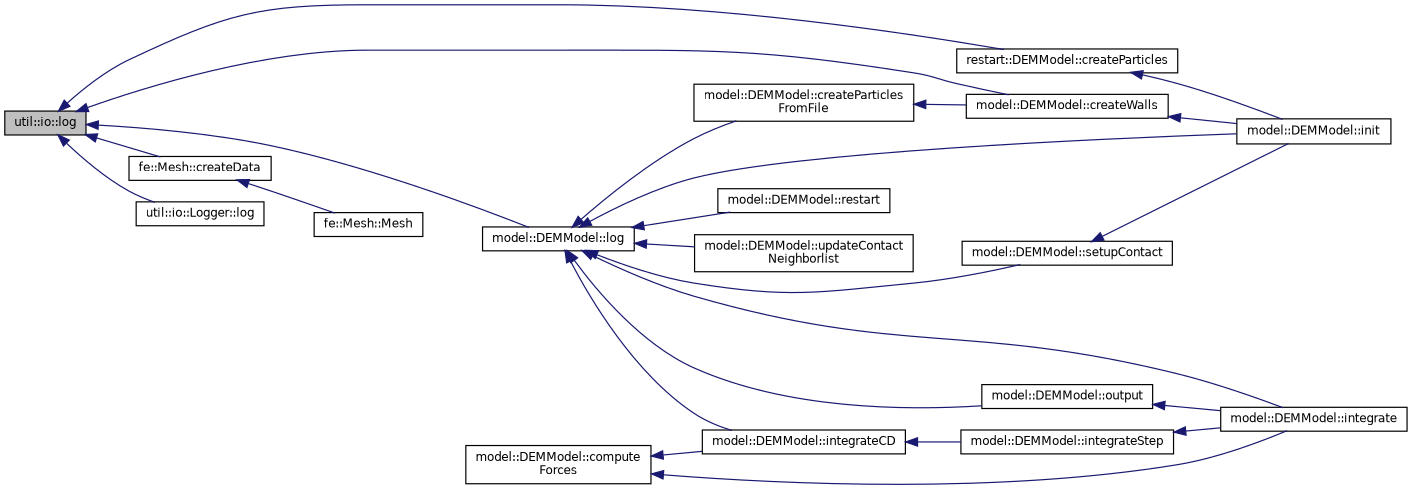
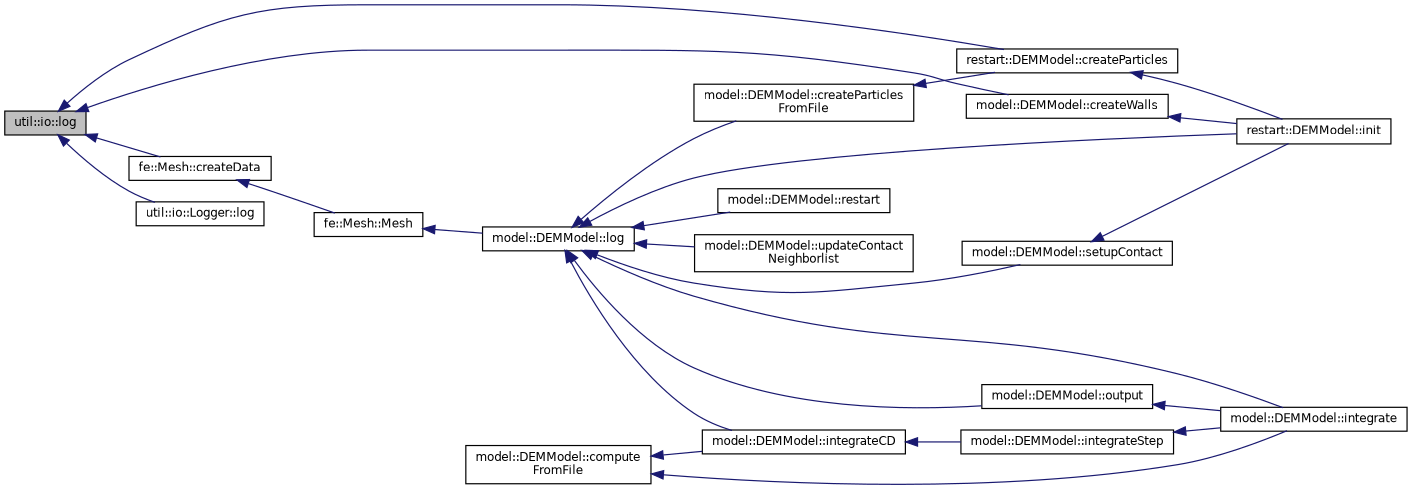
(946, 105) -> (964, 77)
(1314, 131) -> (1314, 131)
(318, 157) -> (459, 231)
(558, 465) -> (558, 465)
